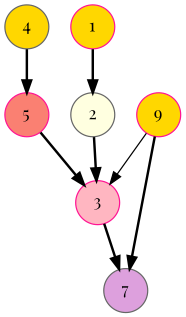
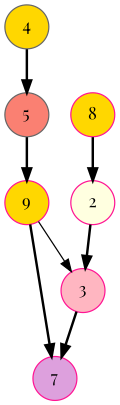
(93, 27) -> (93, 115)
(27, 115) -> (27, 115)
(93, 115) -> (93, 203)
(58, 154) -> (27, 153)
(126, 291) -> (55, 378)
